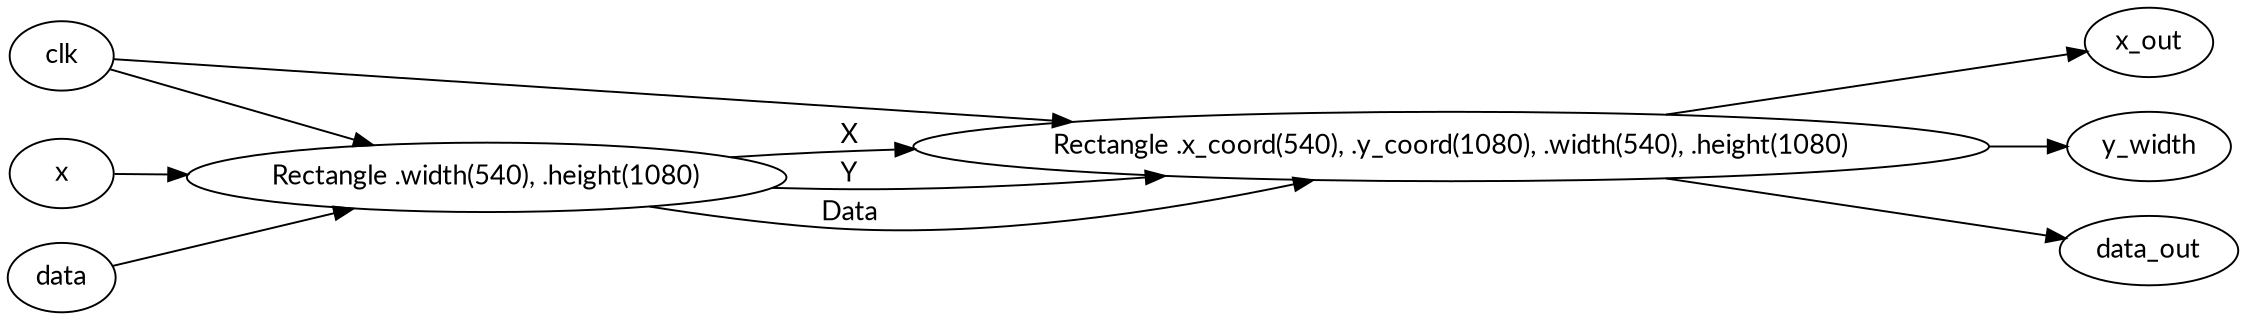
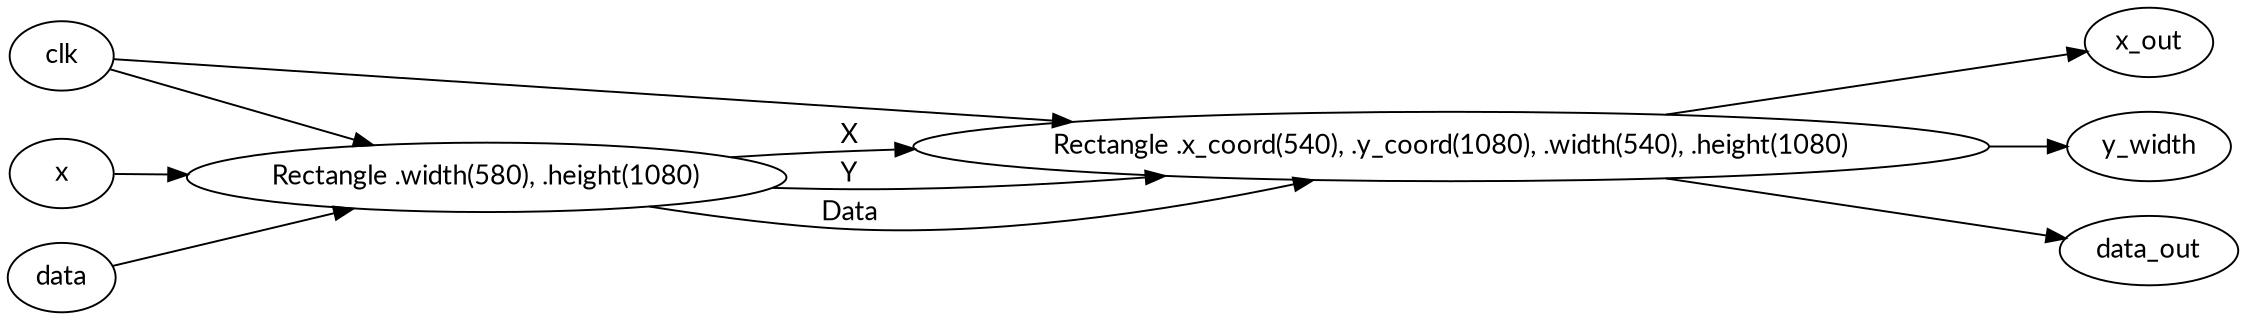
(487, 177) -> (487, 177)
